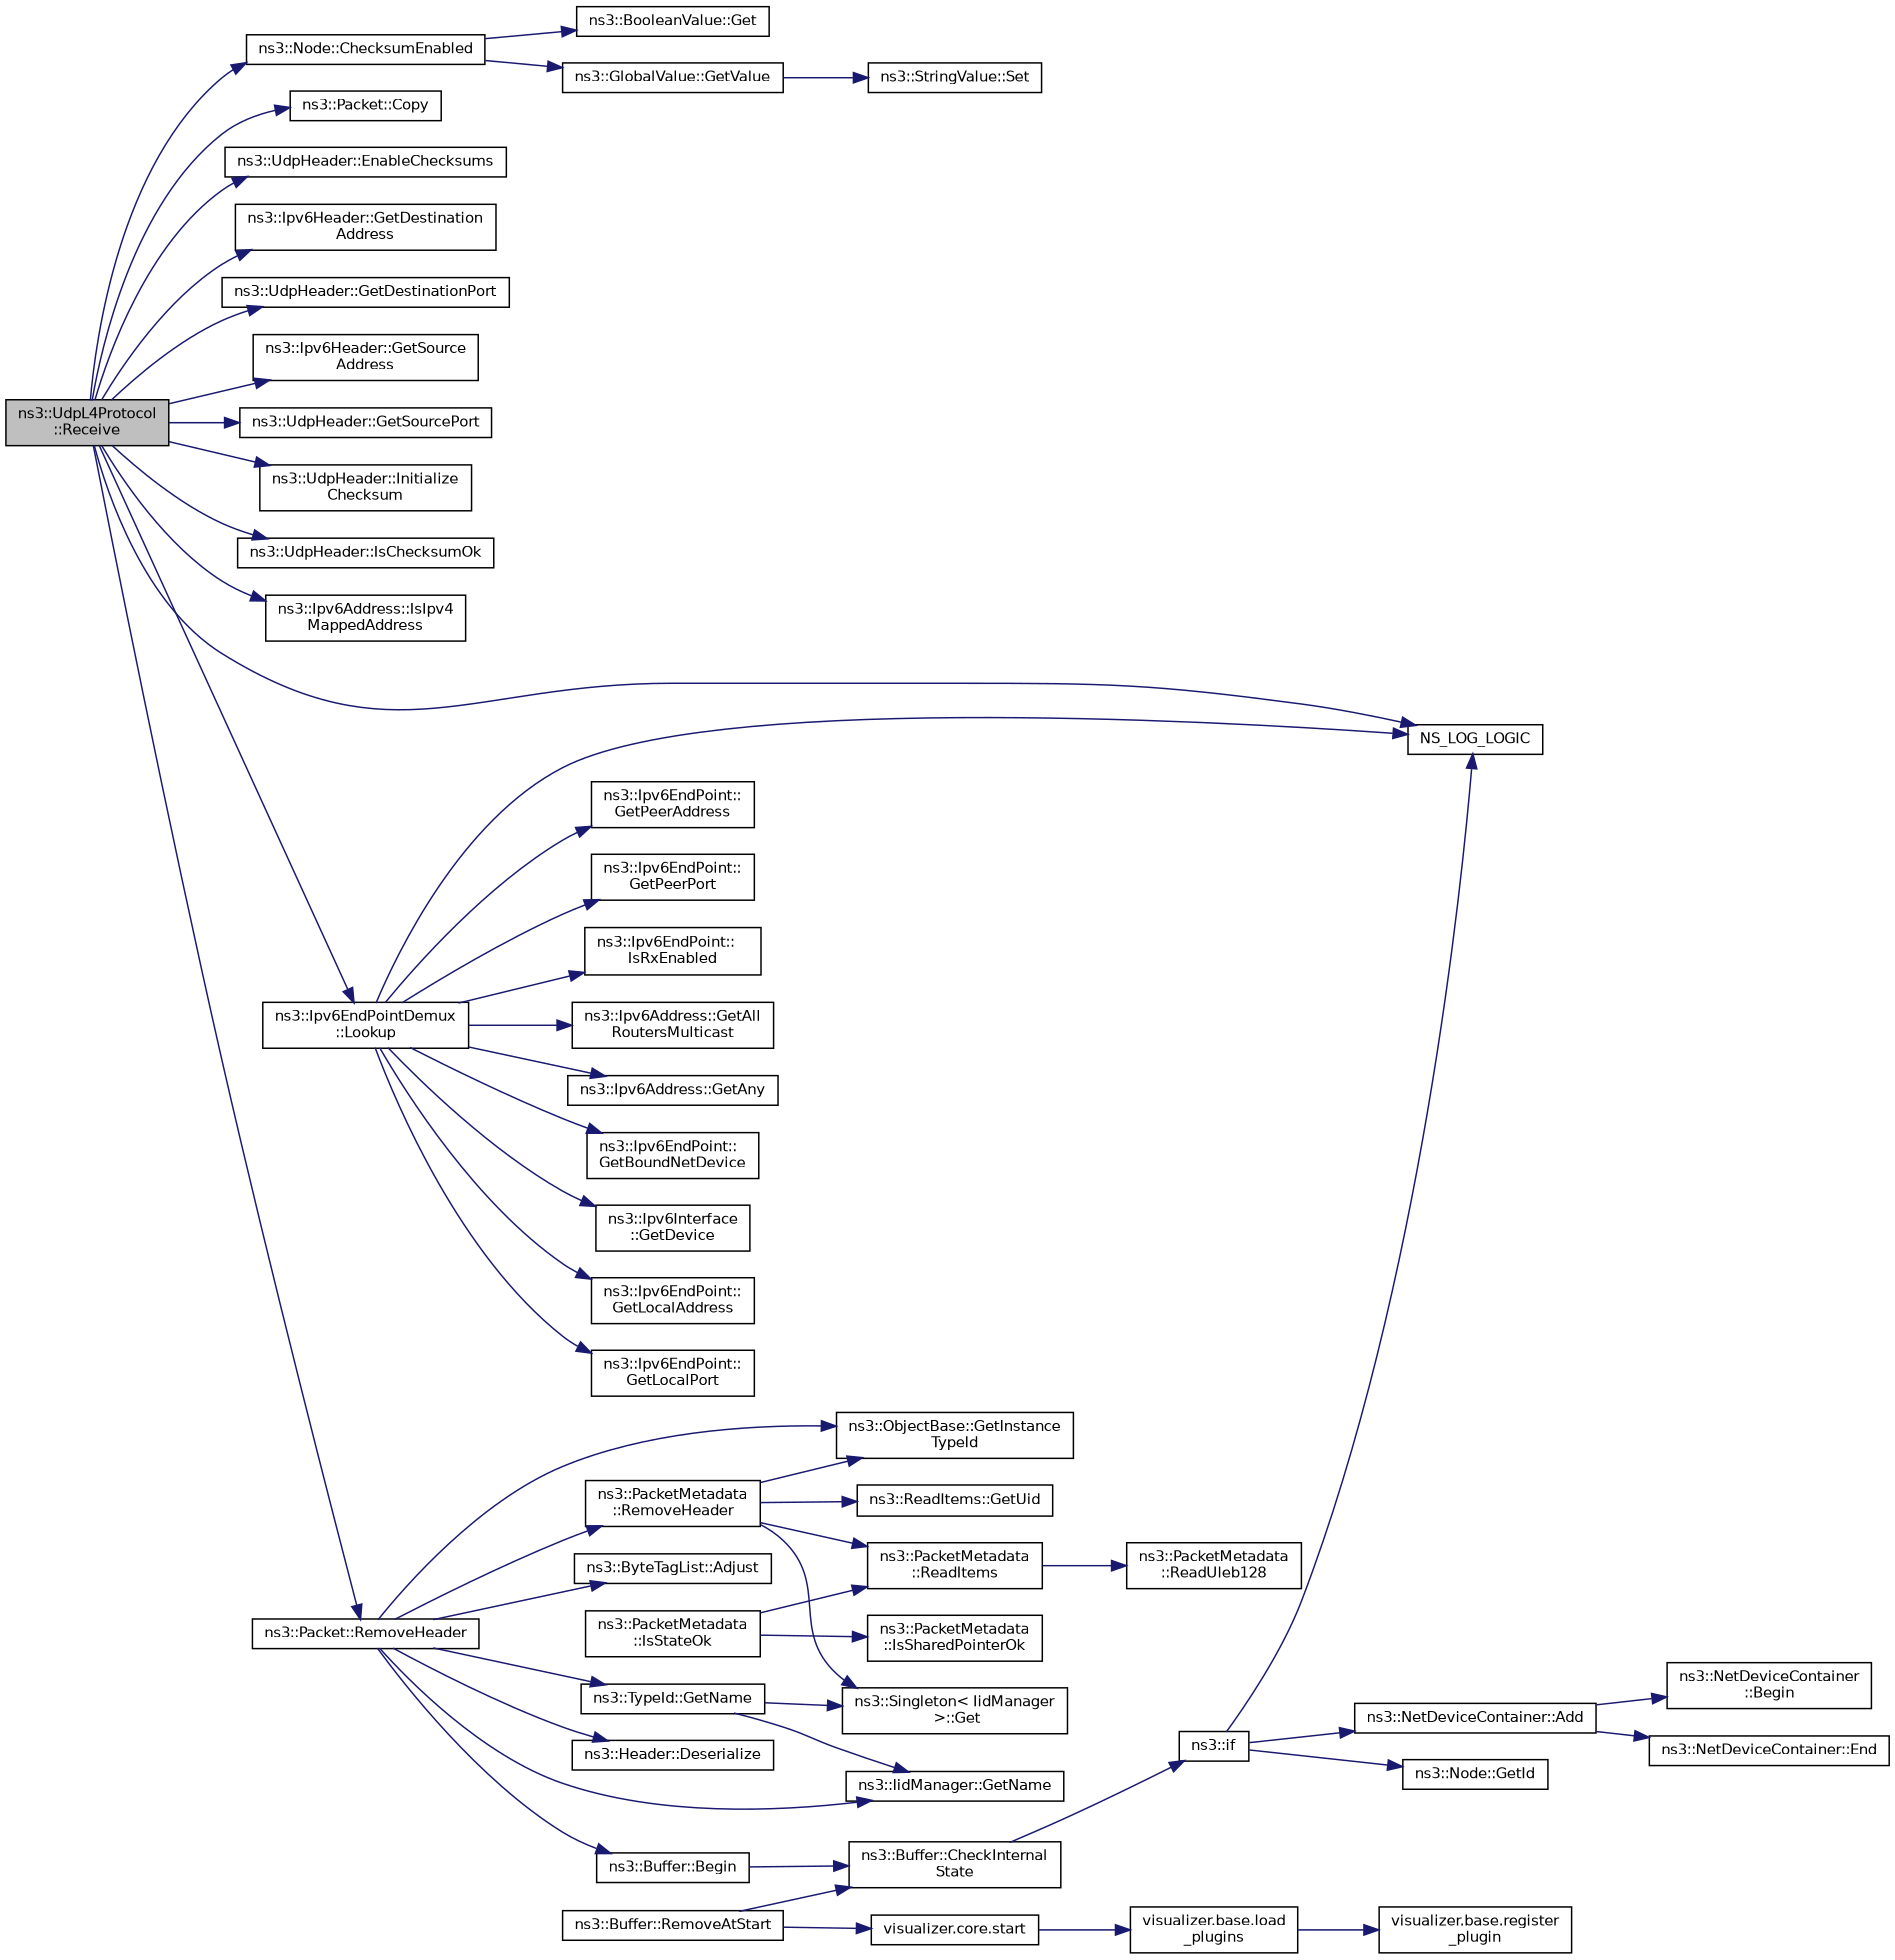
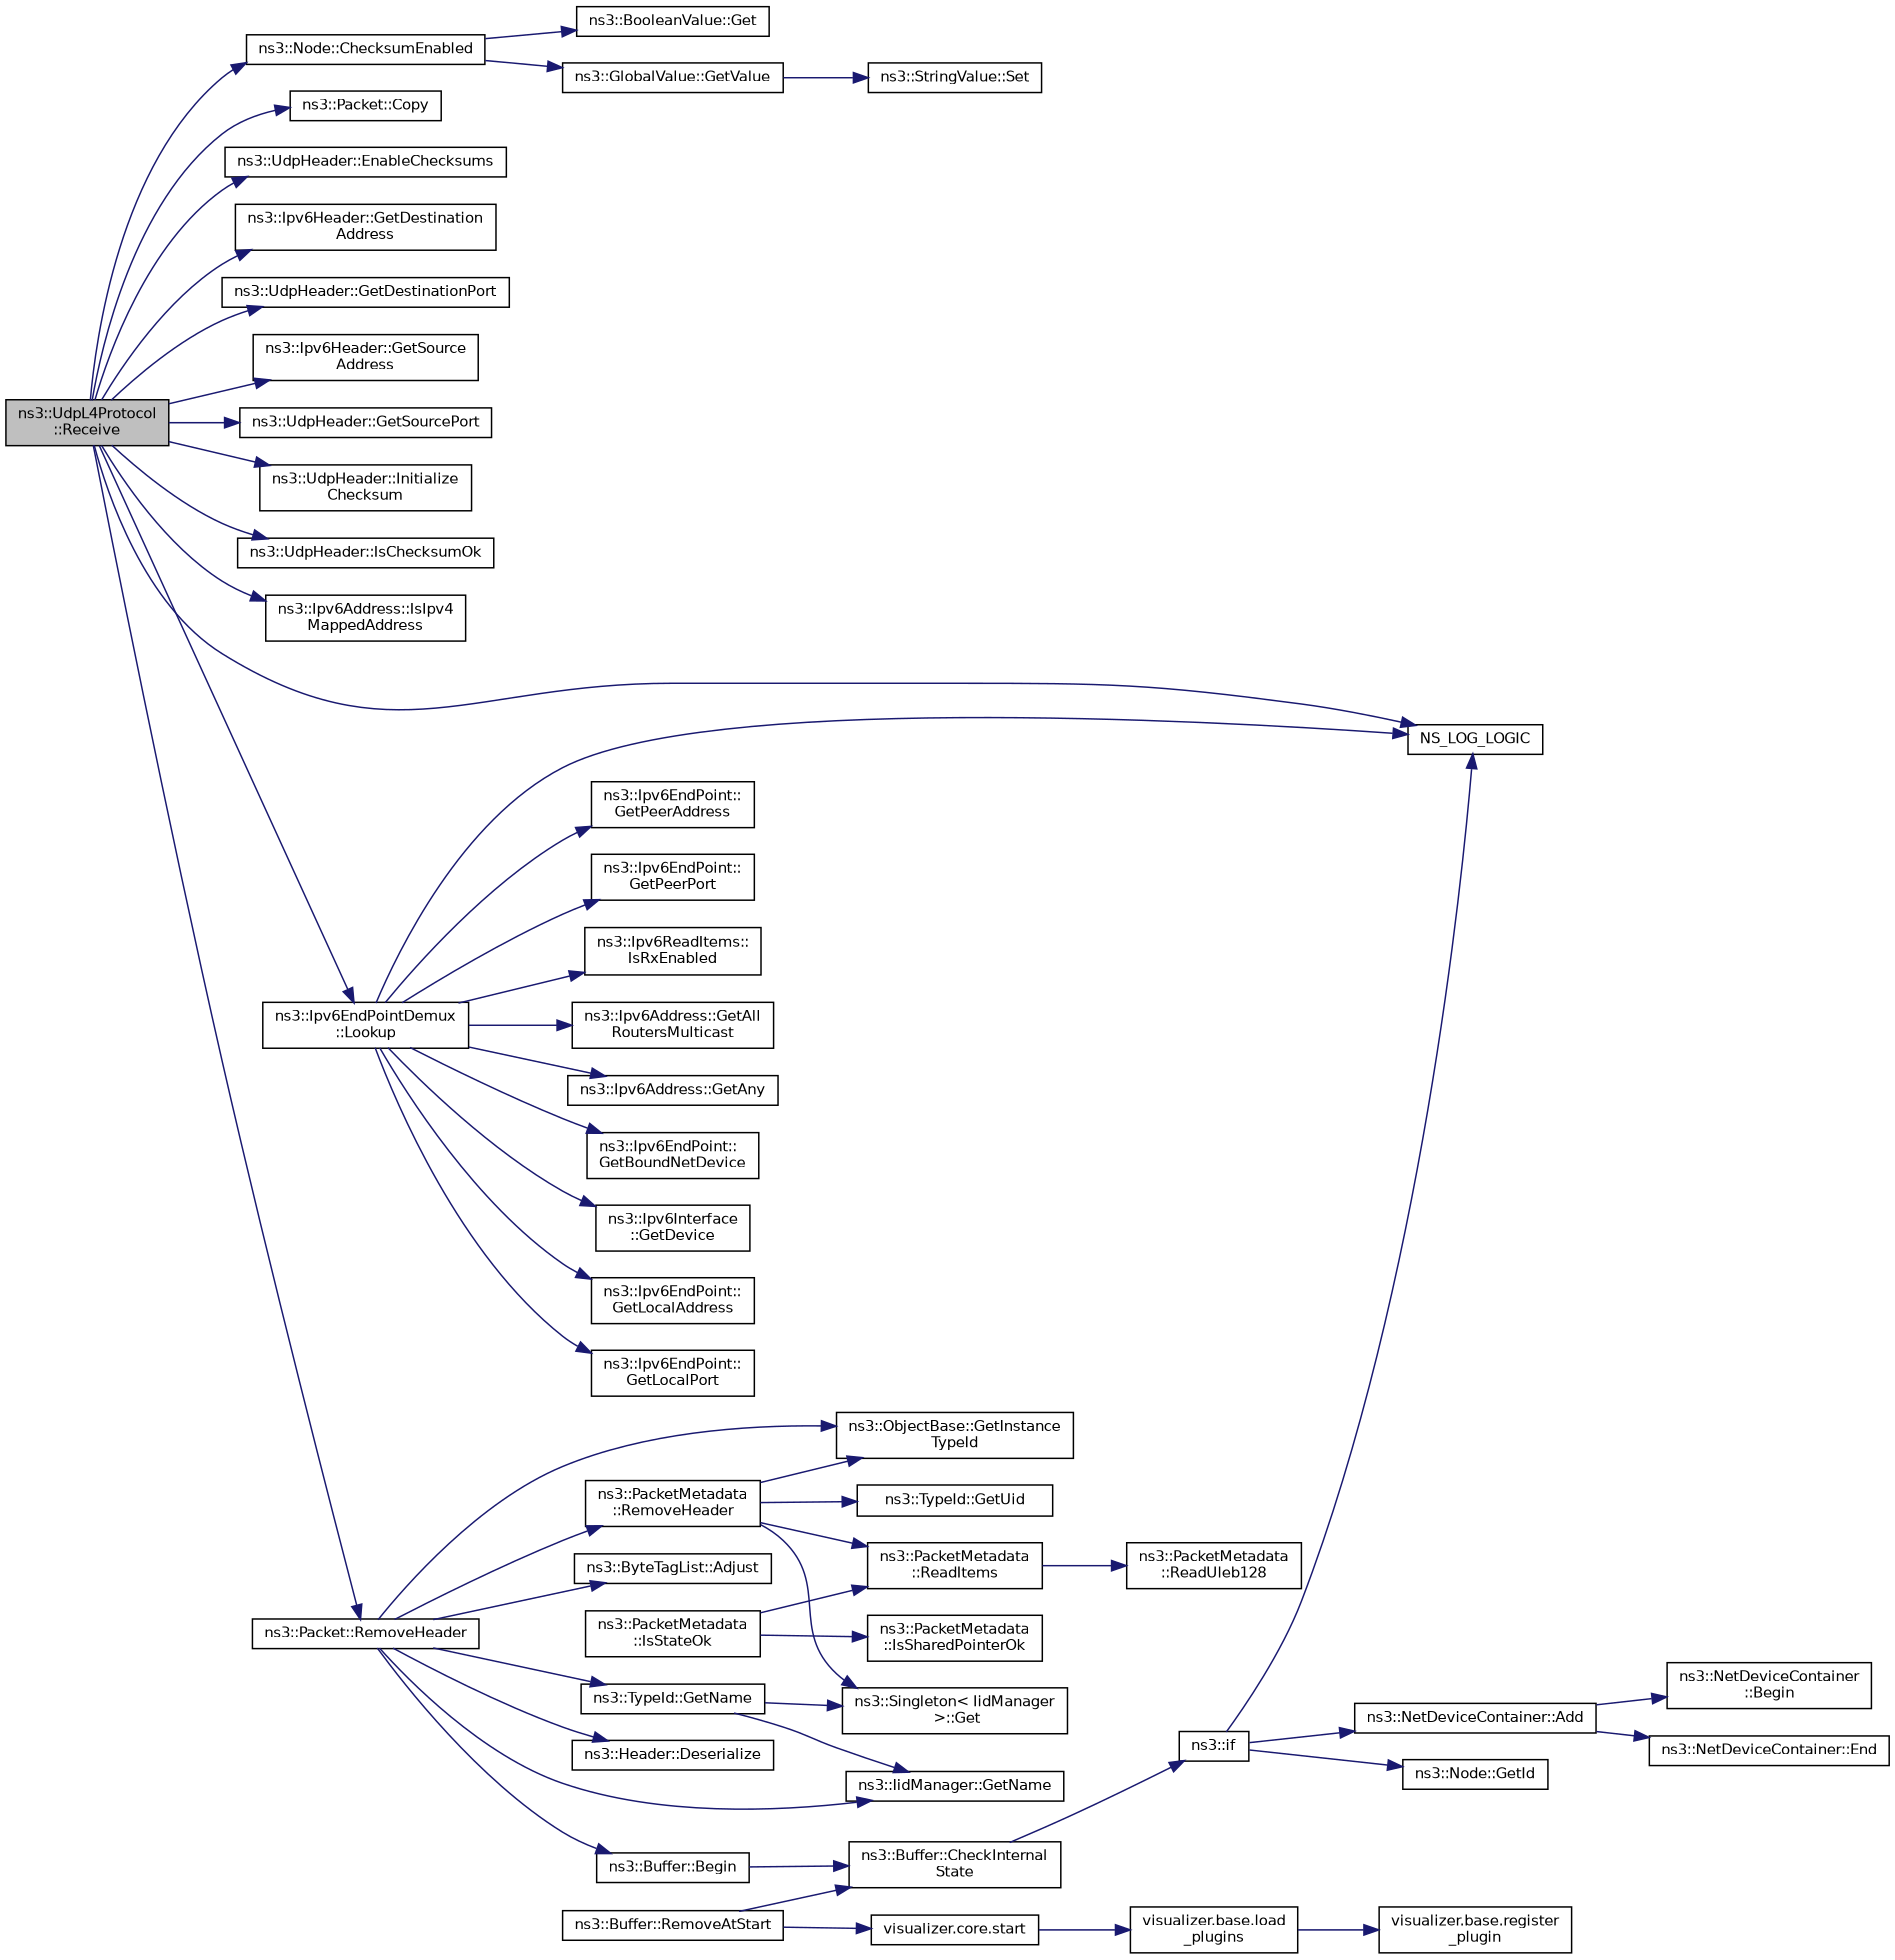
(673, 951) -> (673, 951)
(955, 1501) -> (955, 1501)
